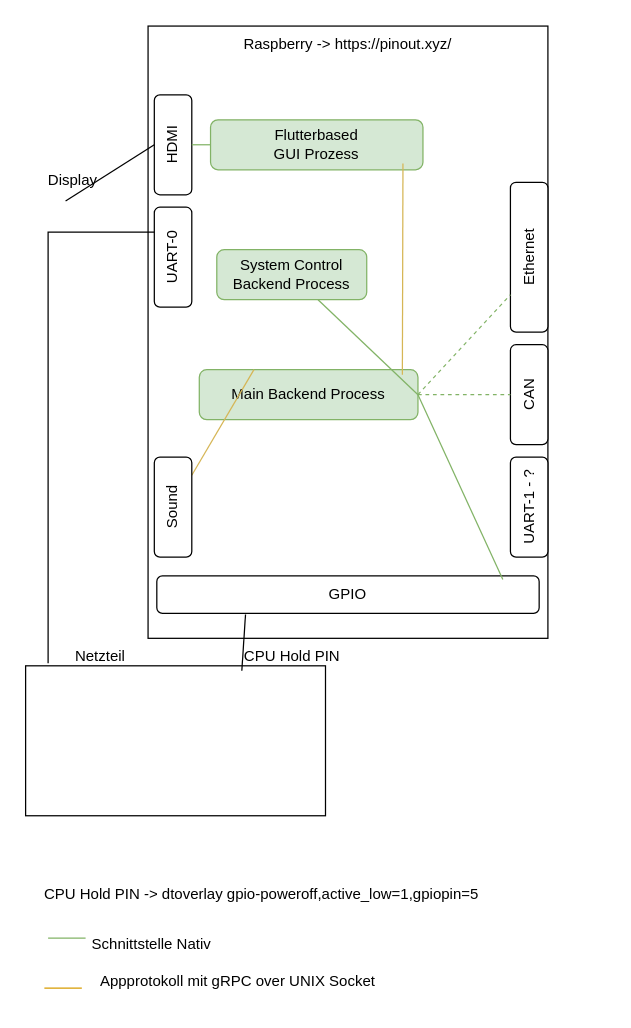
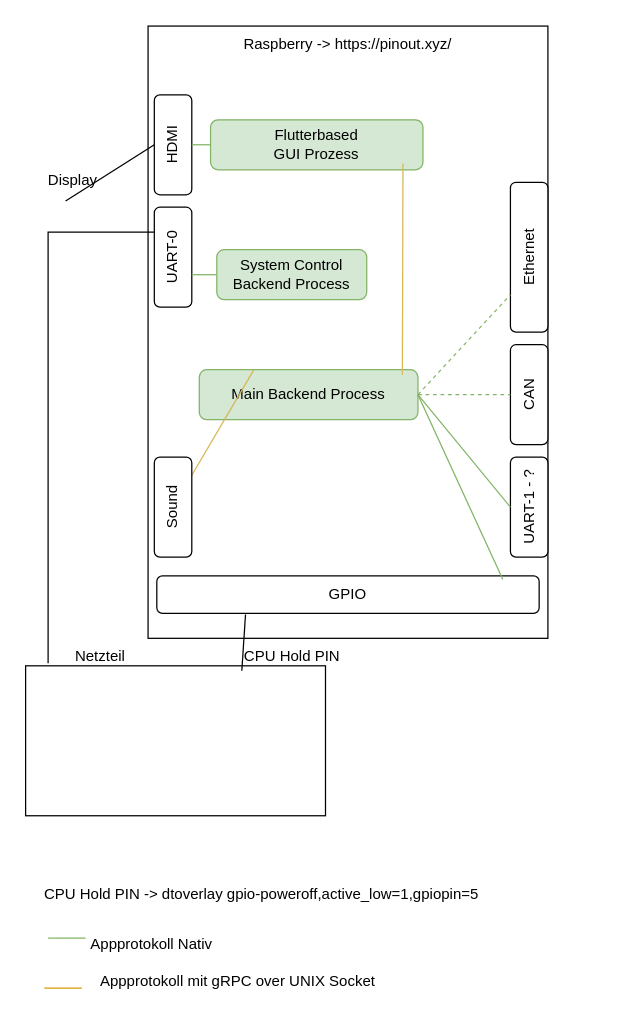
none -> (204, 274)
(367, 346) -> (467, 453)
(152, 944) -> (152, 944)
